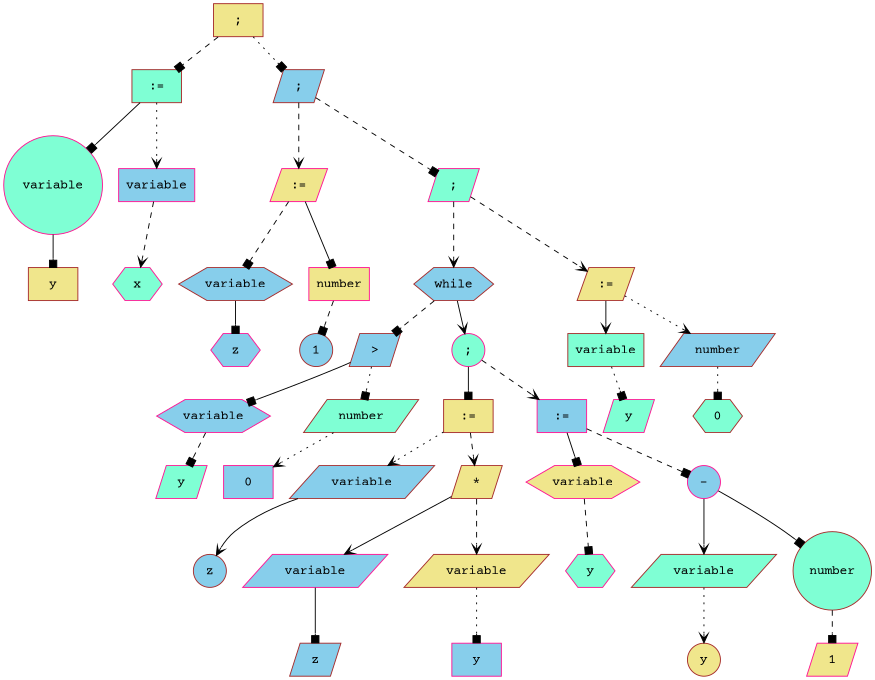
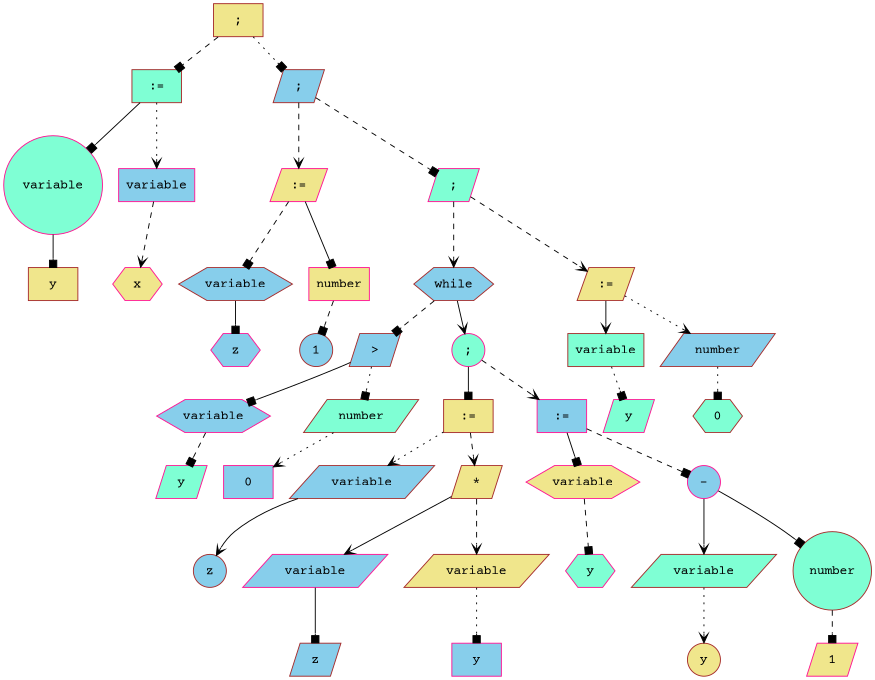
(137, 284) -> (137, 284)
